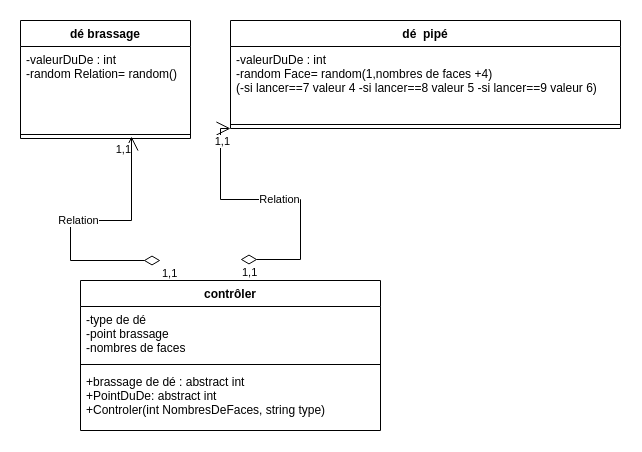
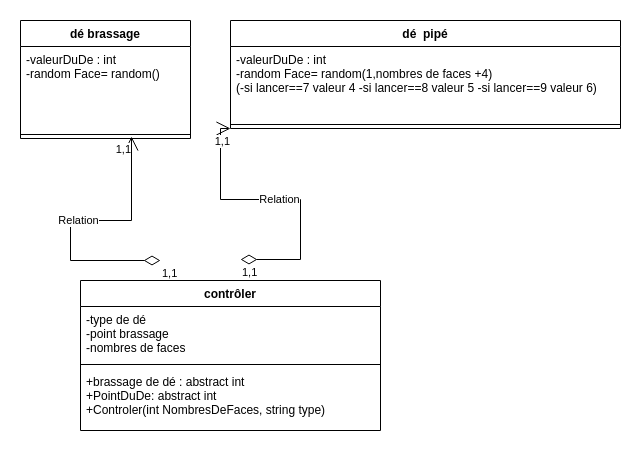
(75, 60) -> (75, 60)
